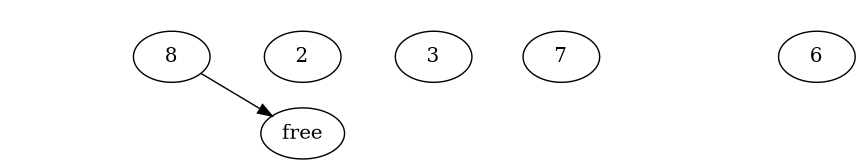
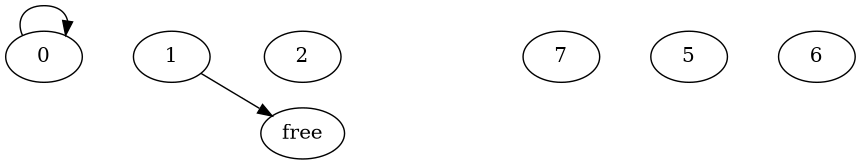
none -> (44, 57)
(172, 57) -> (172, 57)
(434, 57) -> none
none -> (689, 57)
